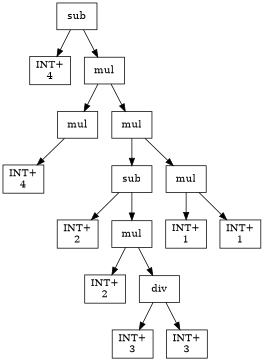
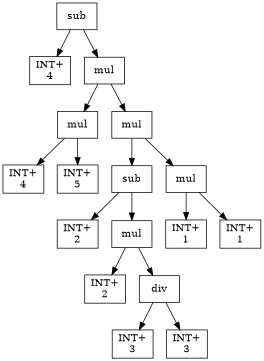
none -> (78, 179)
